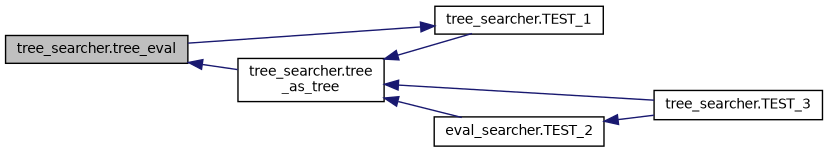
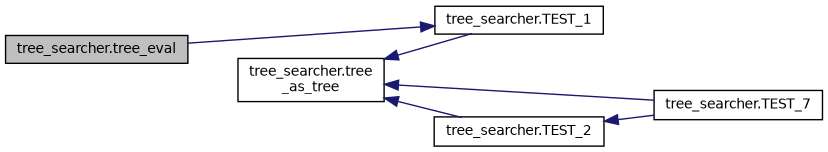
(220, 67) -> none
(738, 105) -> (738, 105)
(519, 132) -> (519, 132)
